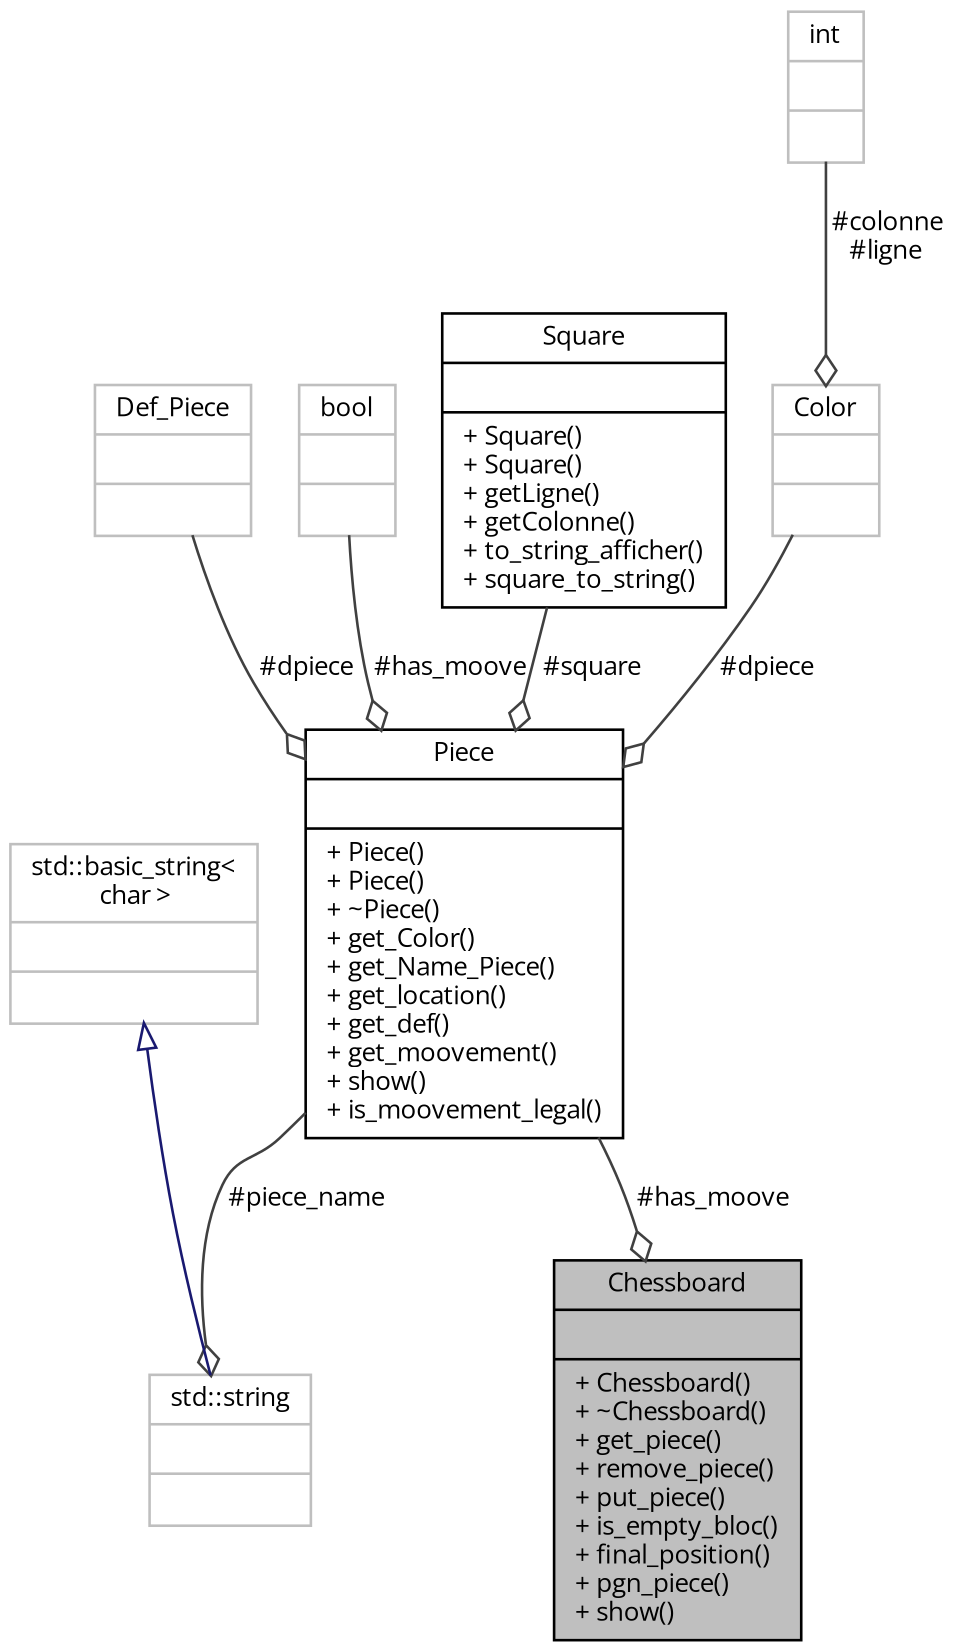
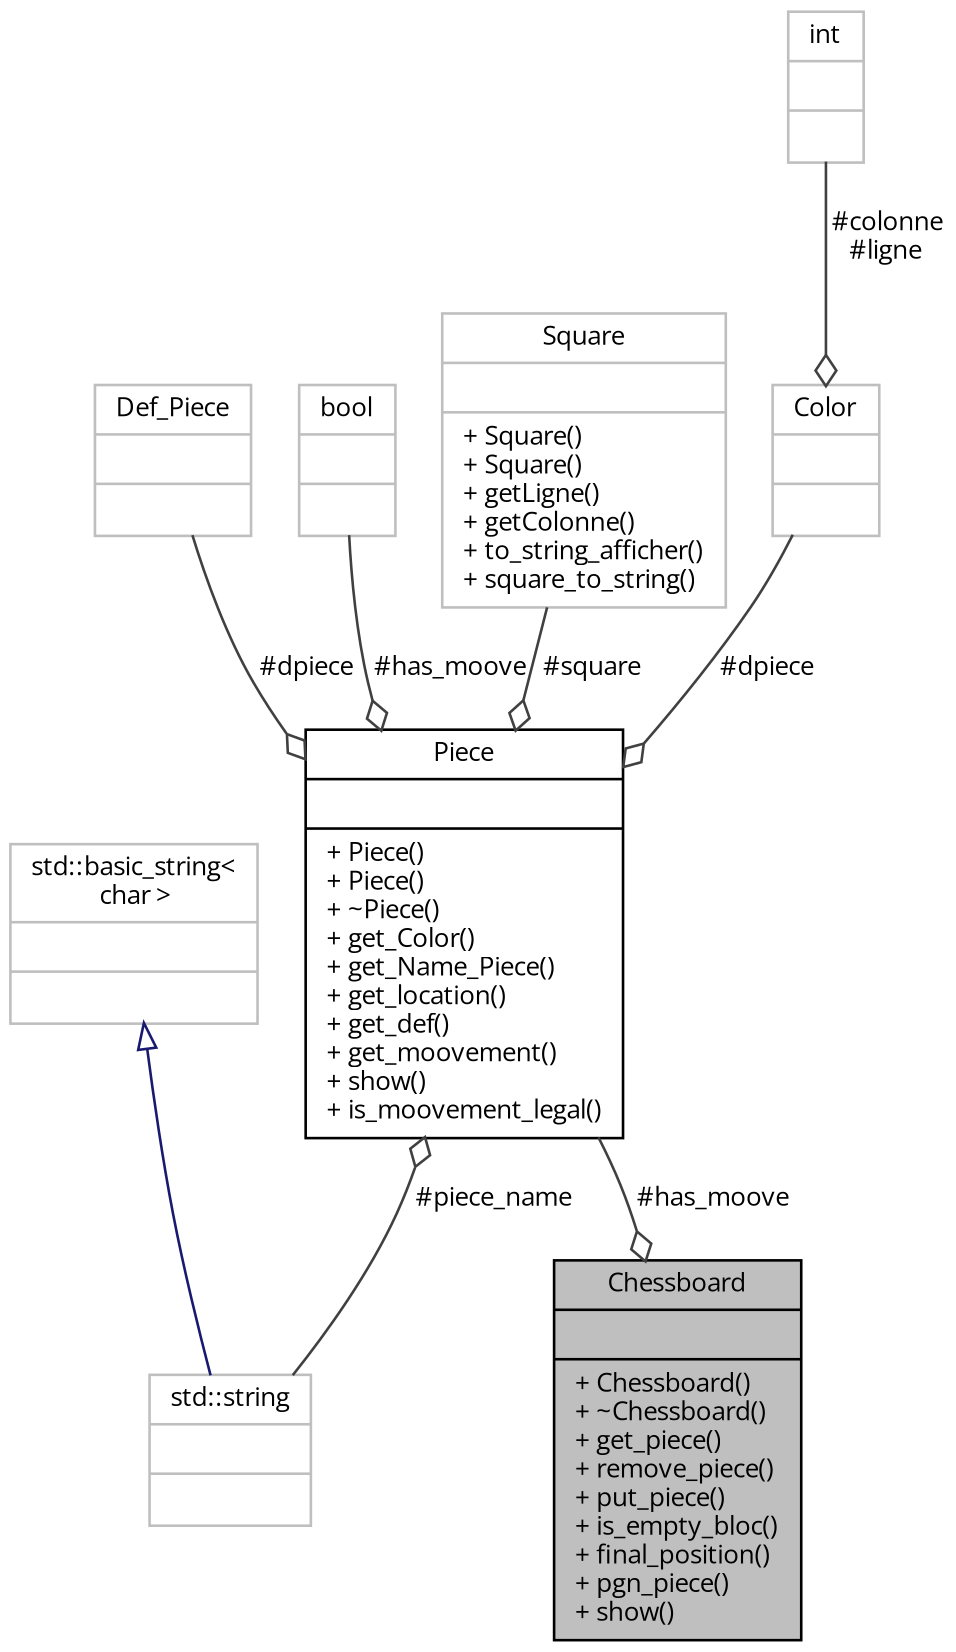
(584, 460) -> (584, 460)
(213, 1209) -> (363, 1277)
